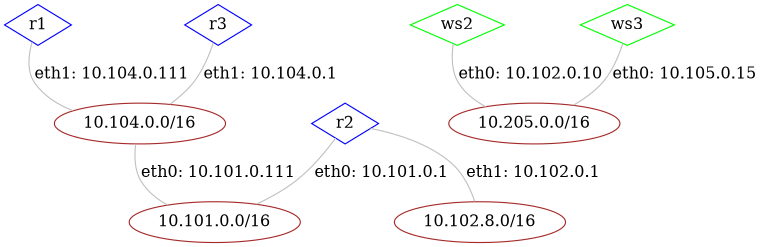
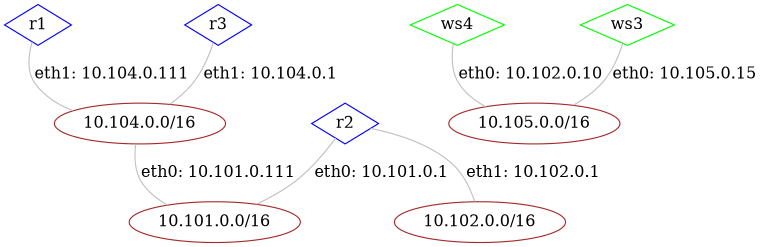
(457, 25) -> (457, 25)
(534, 124) -> (534, 124)
(480, 222) -> (480, 222)
